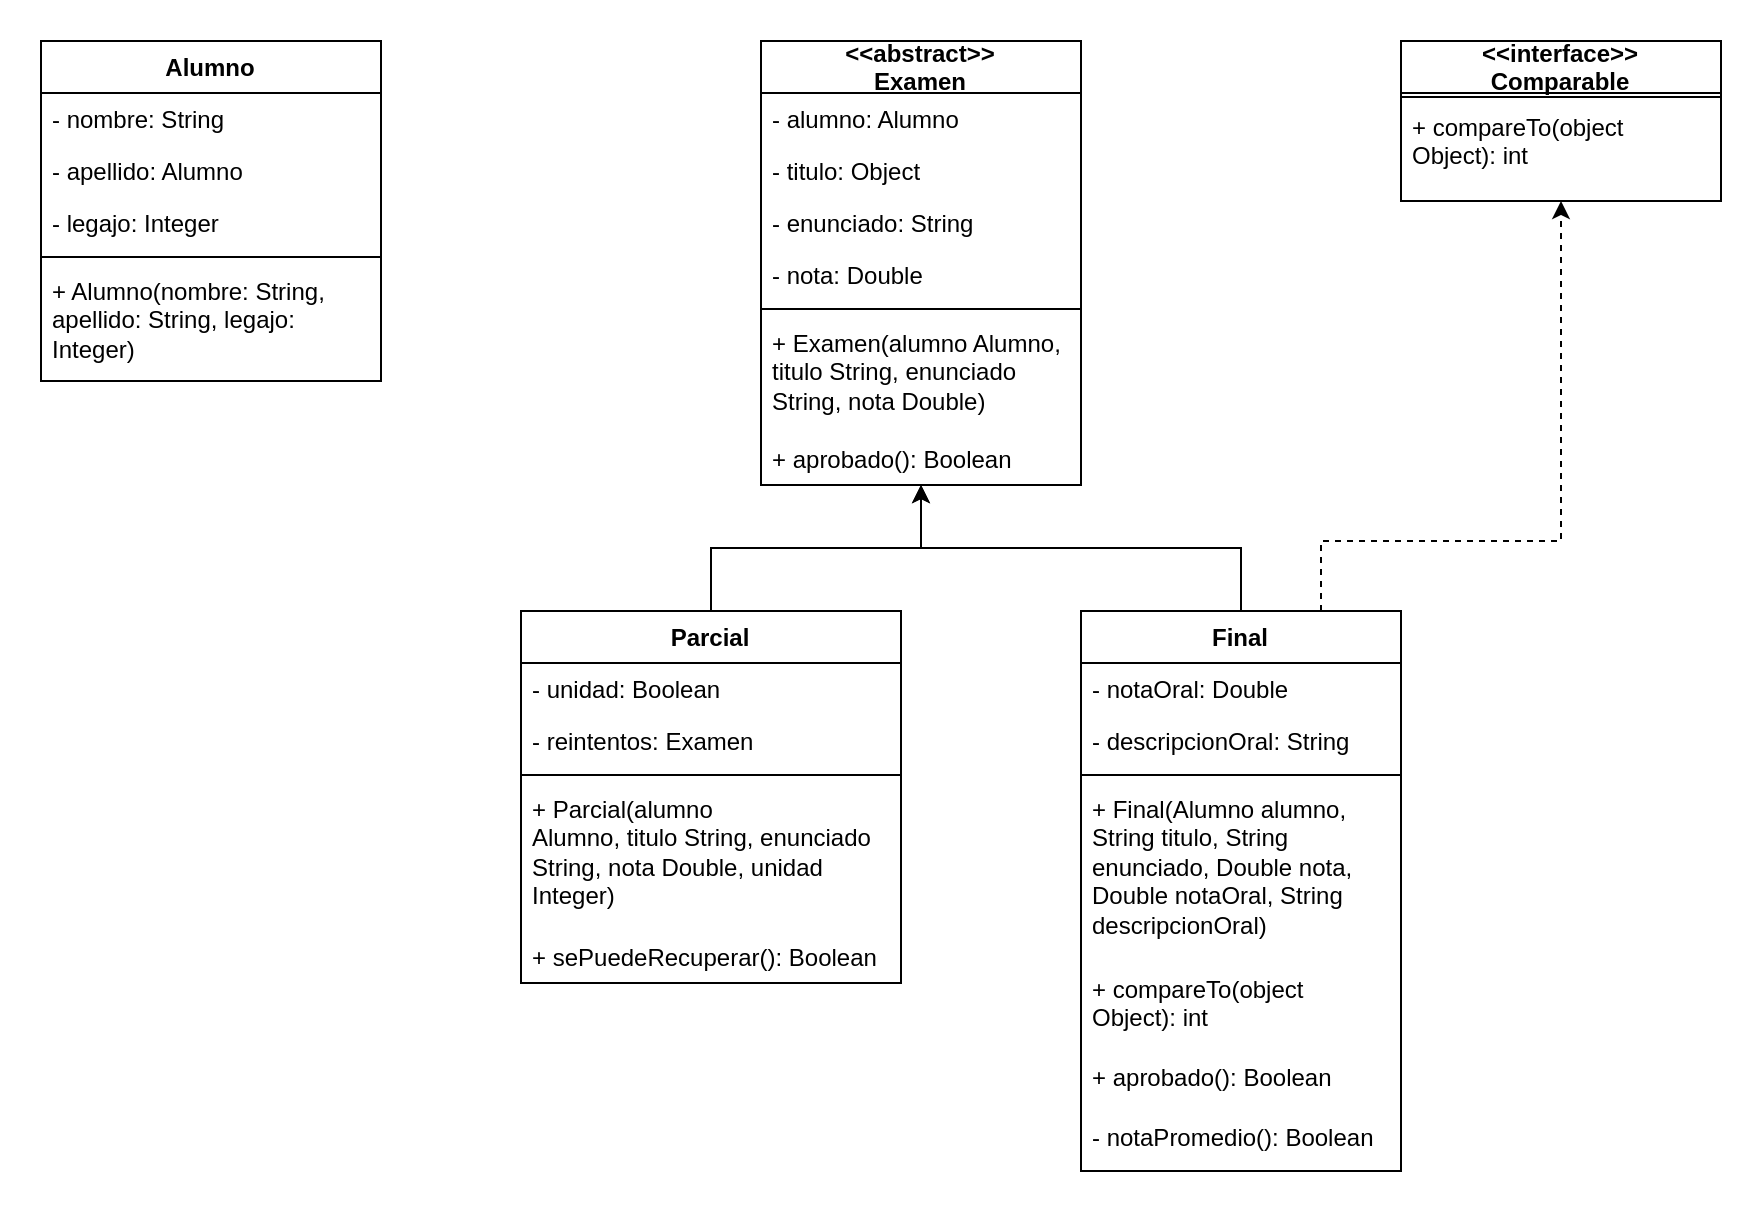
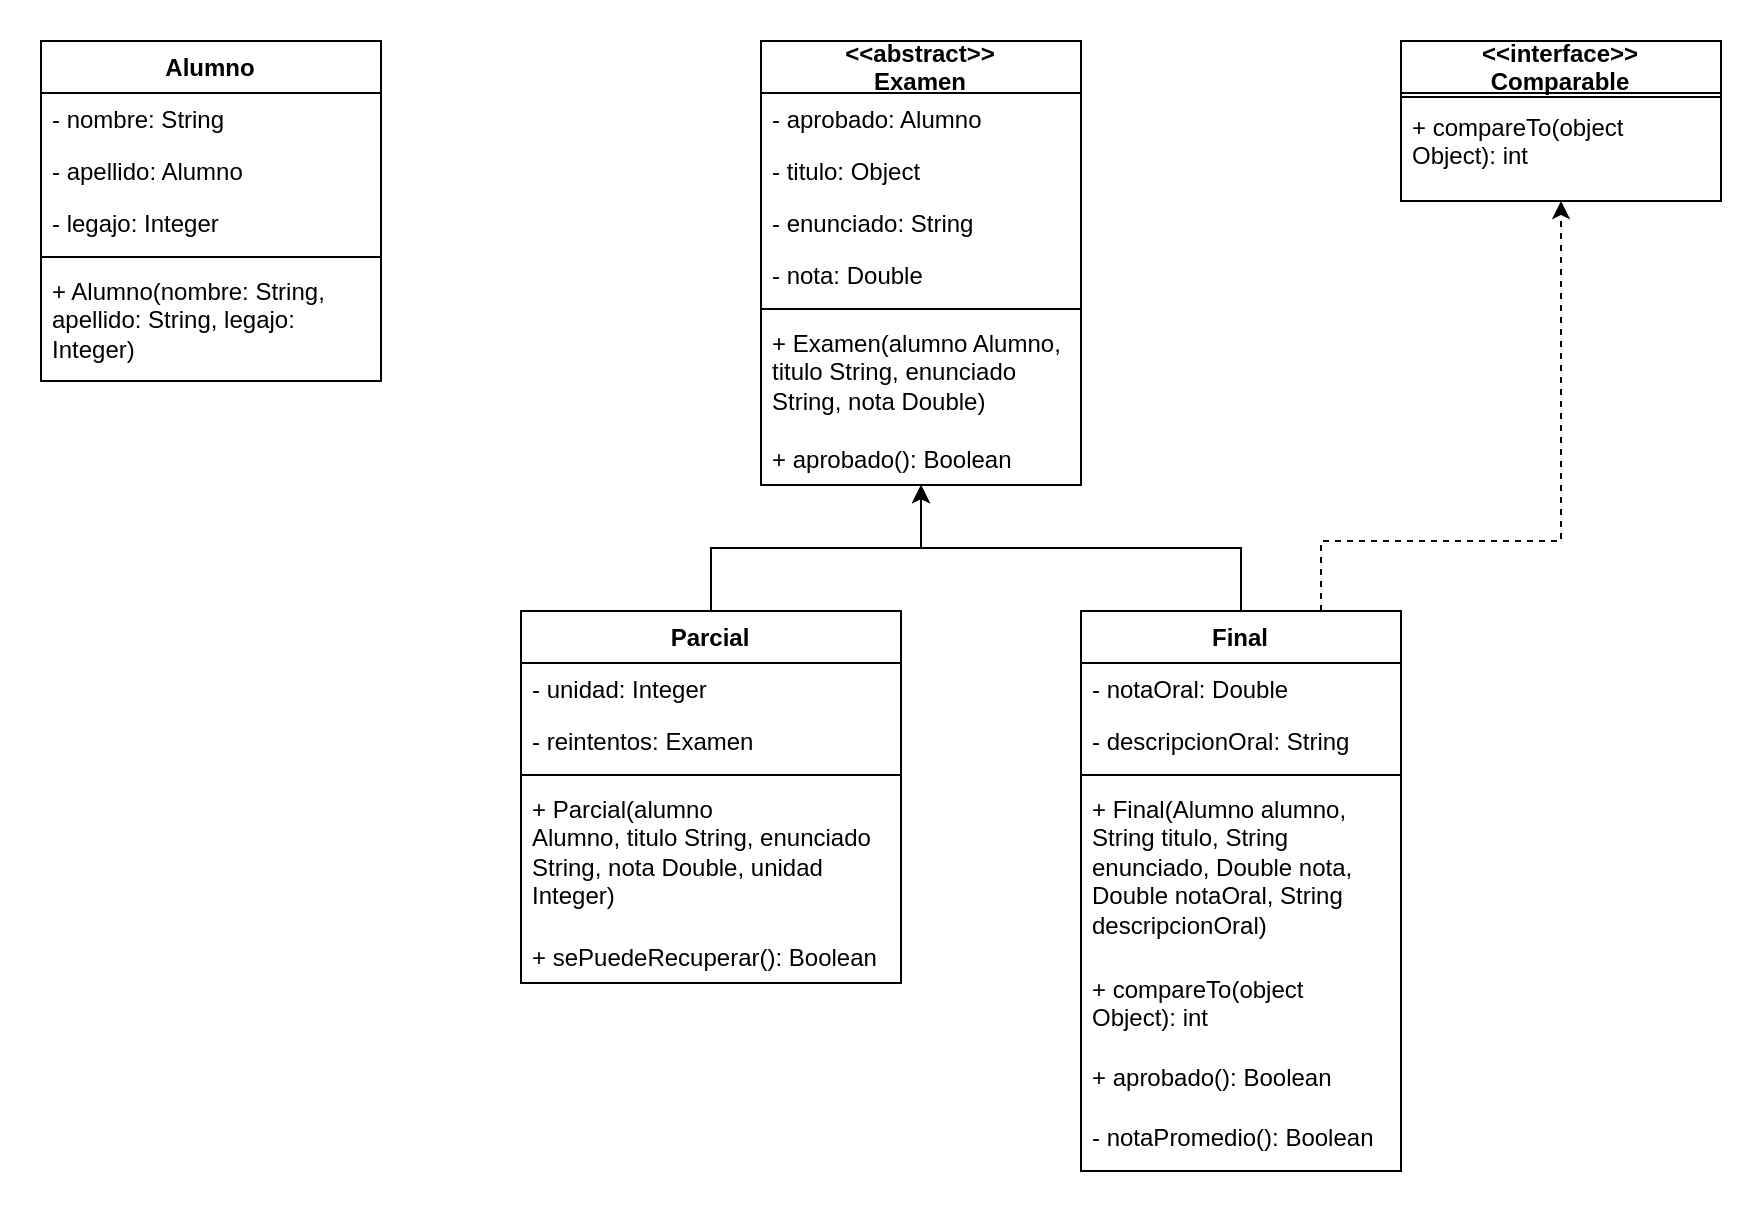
(864, 120) -> (880, 120)
(631, 690) -> (634, 690)
